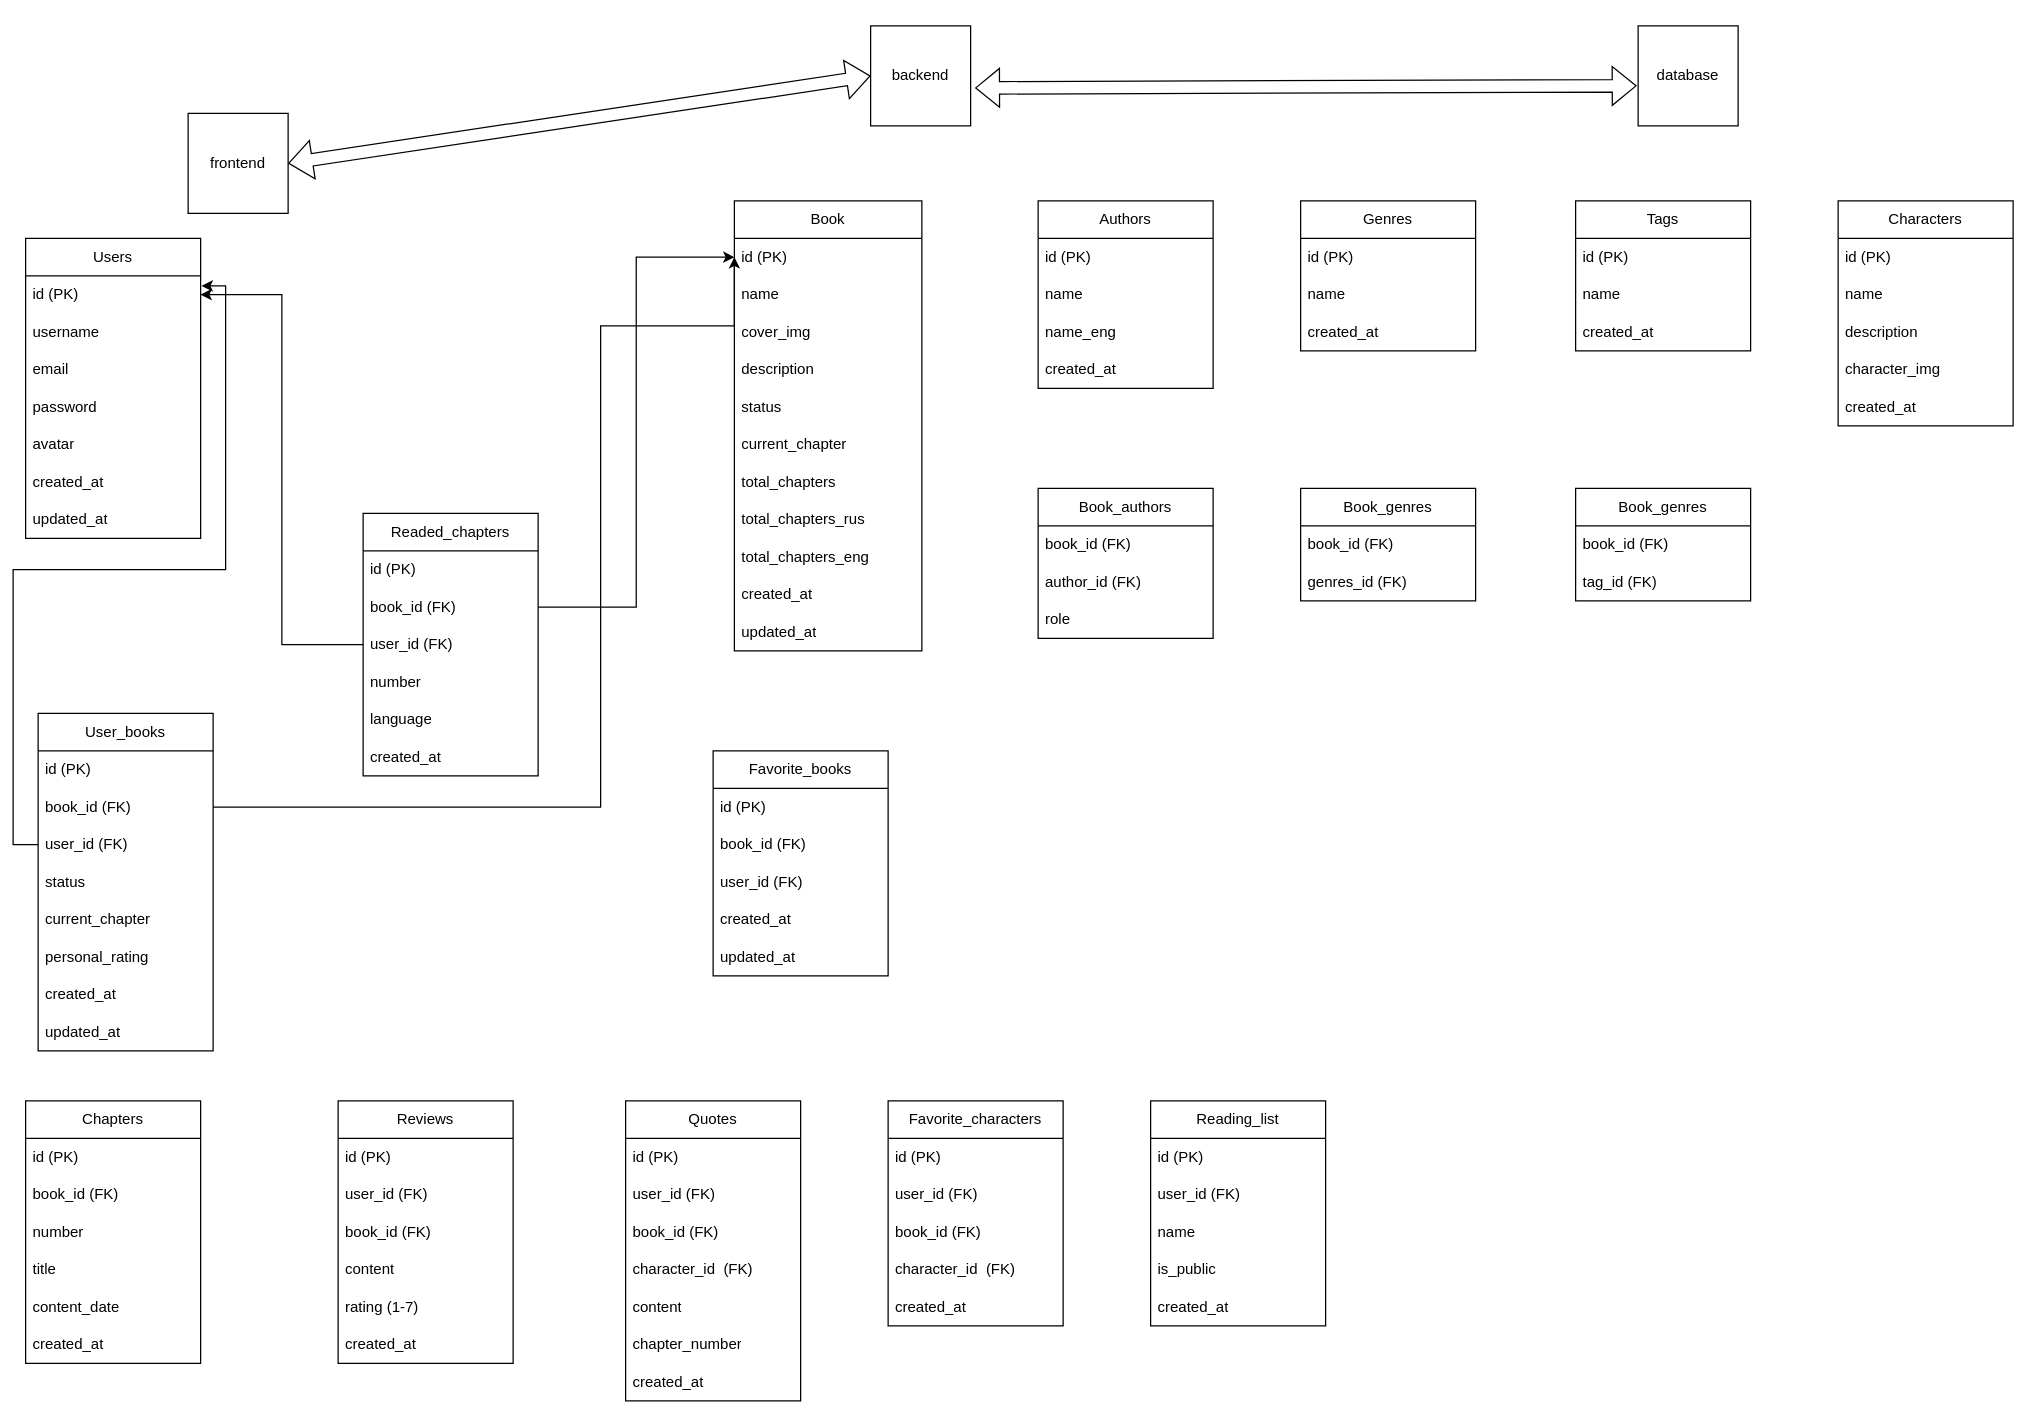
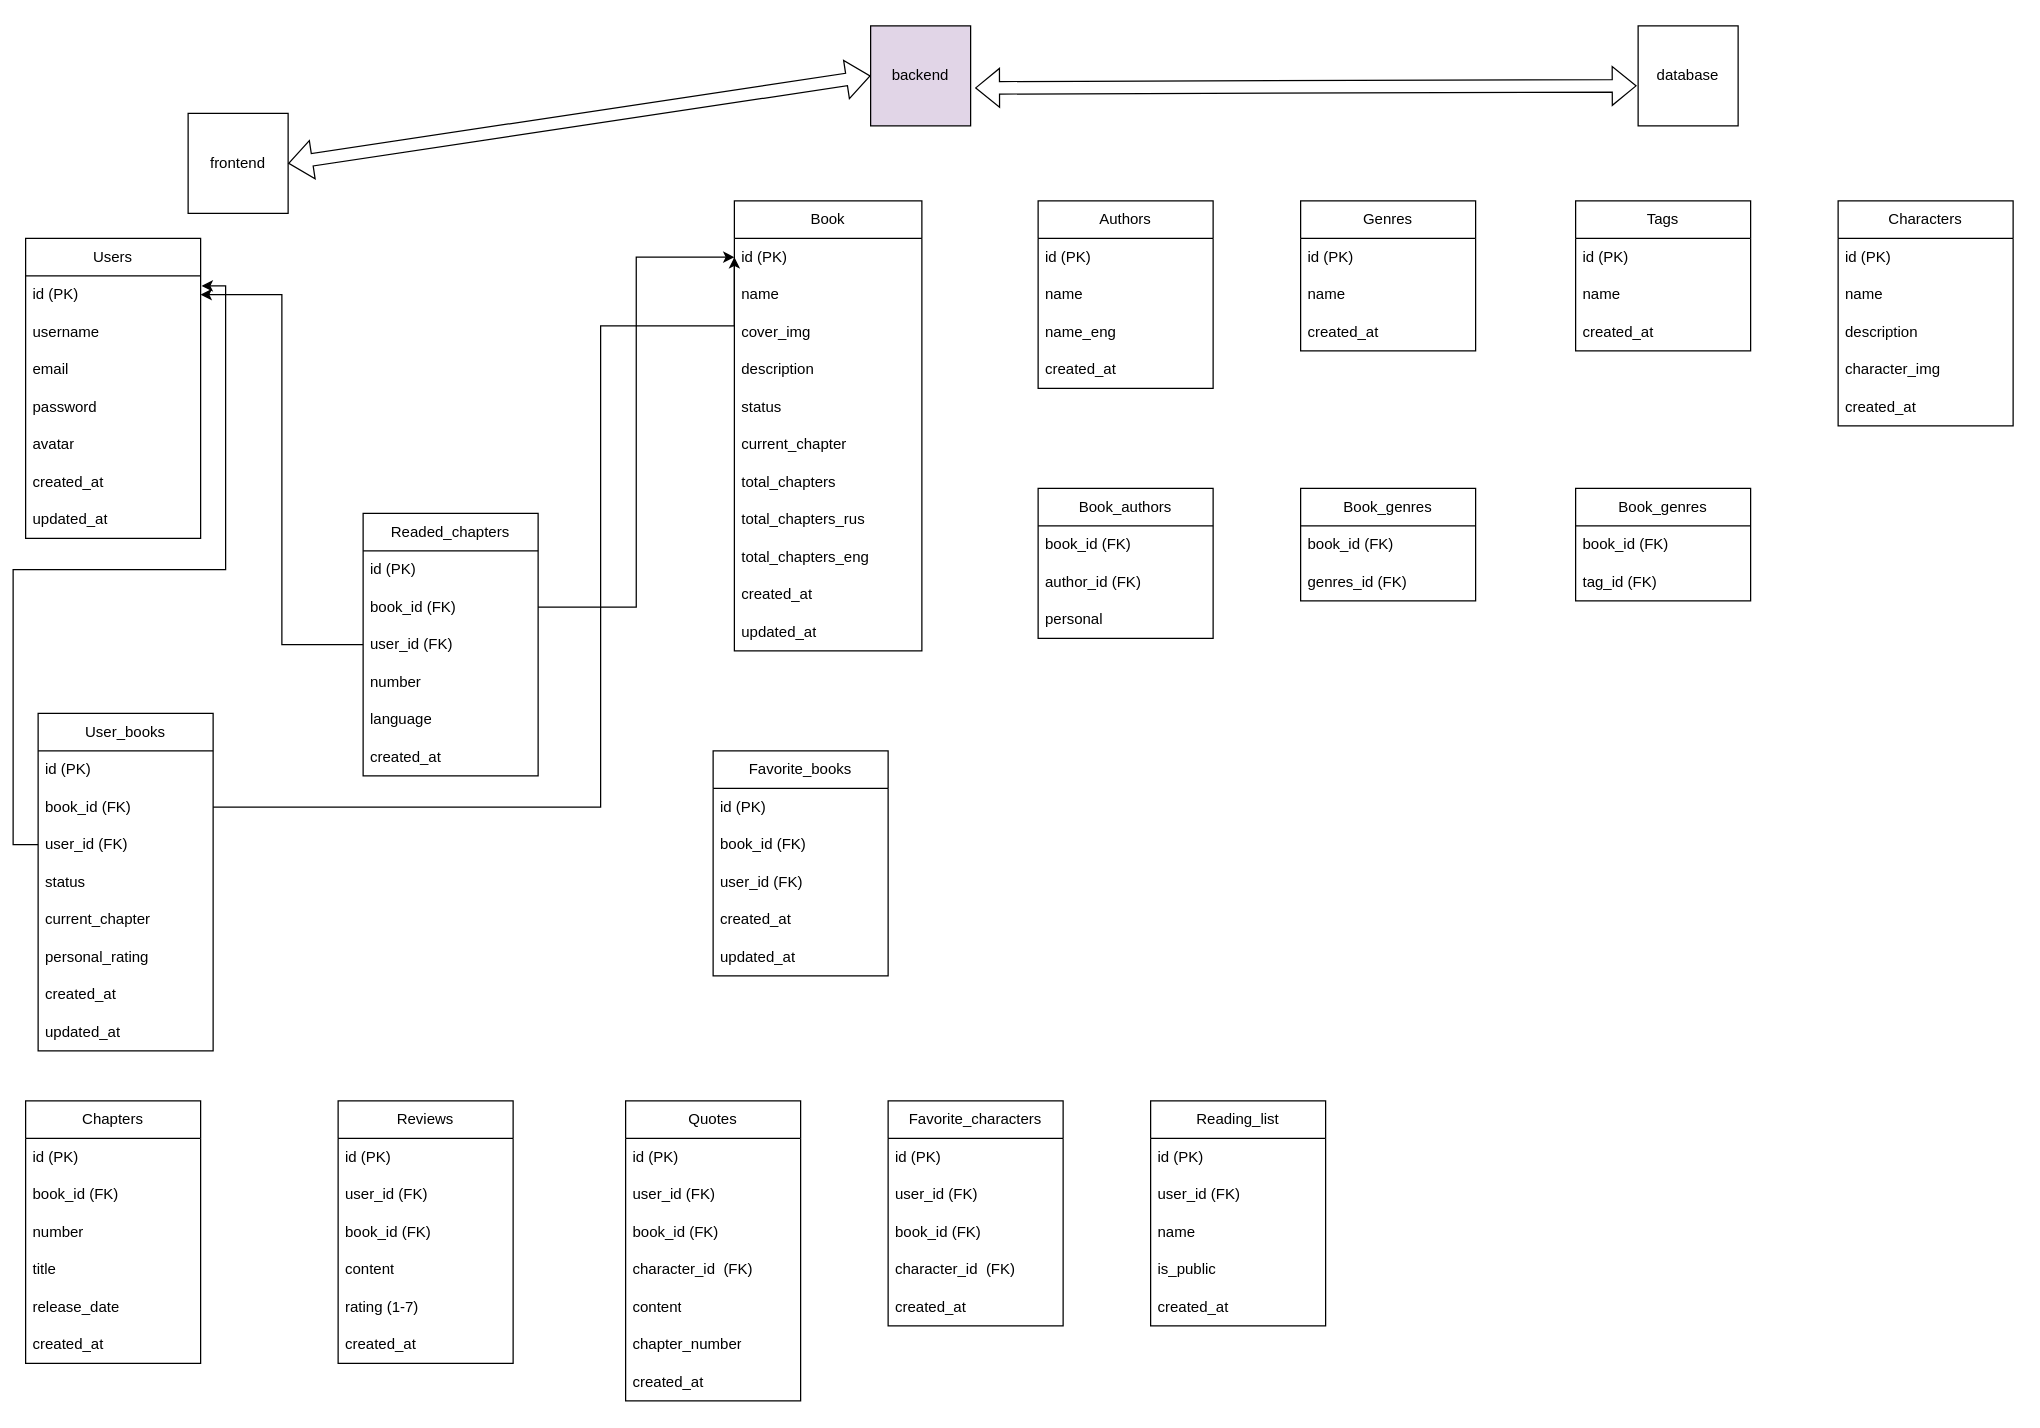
(921, 76) -> (921, 76)
(1060, 619) -> (1077, 619)
(84, 1307) -> (82, 1307)
